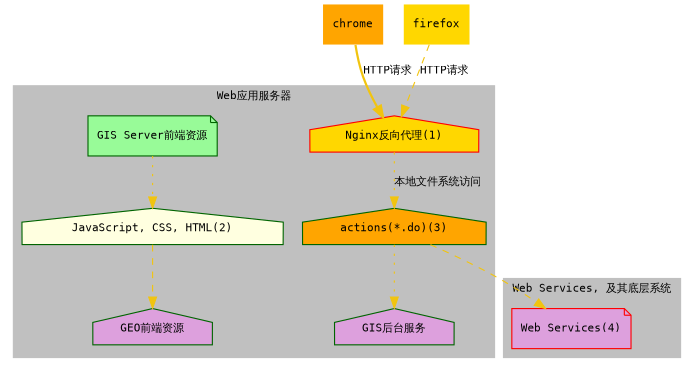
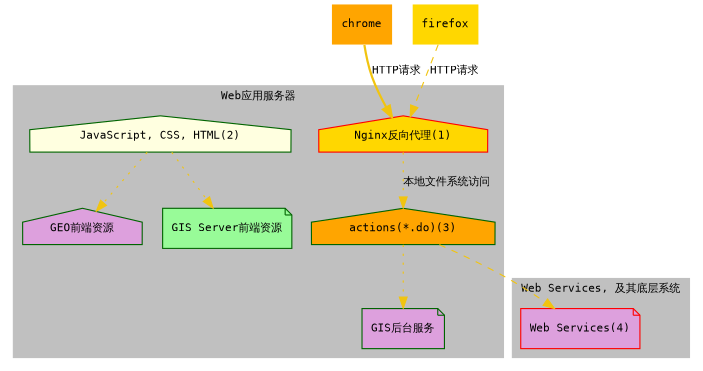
(153, 177) -> (189, 176)
(153, 271) -> (126, 177)
(394, 329) -> (403, 329)
